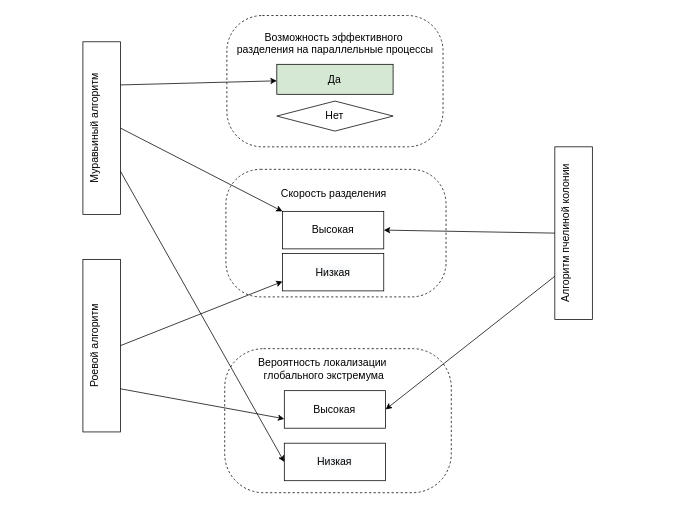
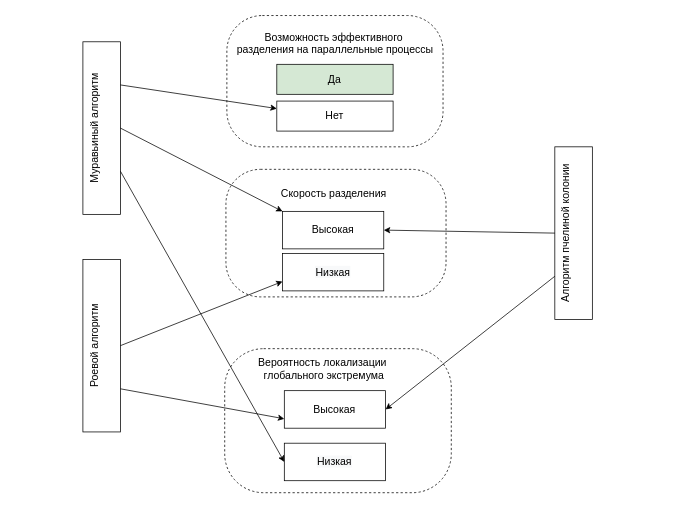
(254, 81) -> (197, 96)
(335, 116) -> (335, 116)
